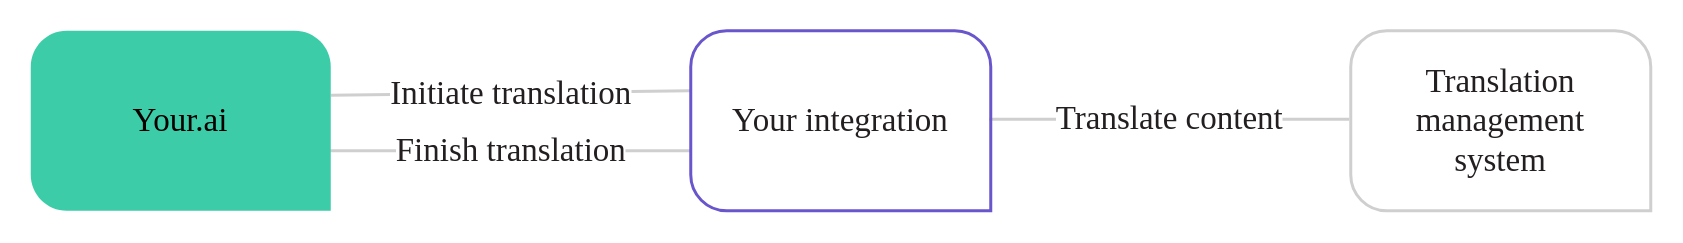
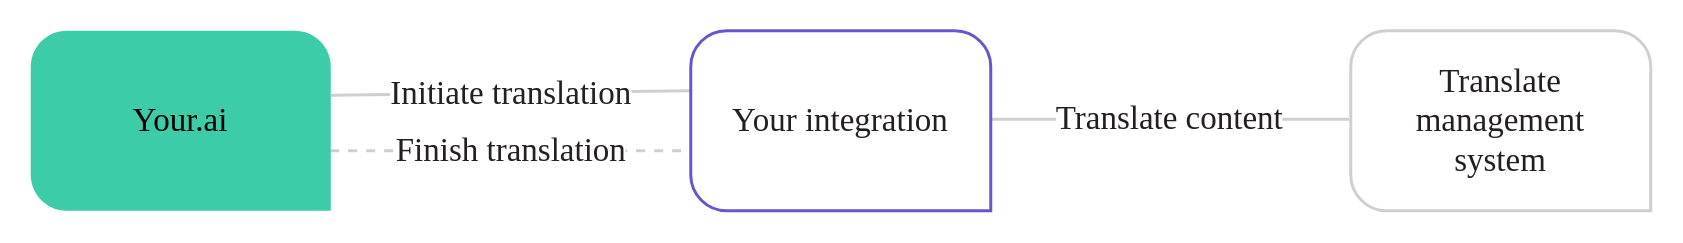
(1501, 121) -> (1501, 121)
(655, 151) -> (655, 151)
